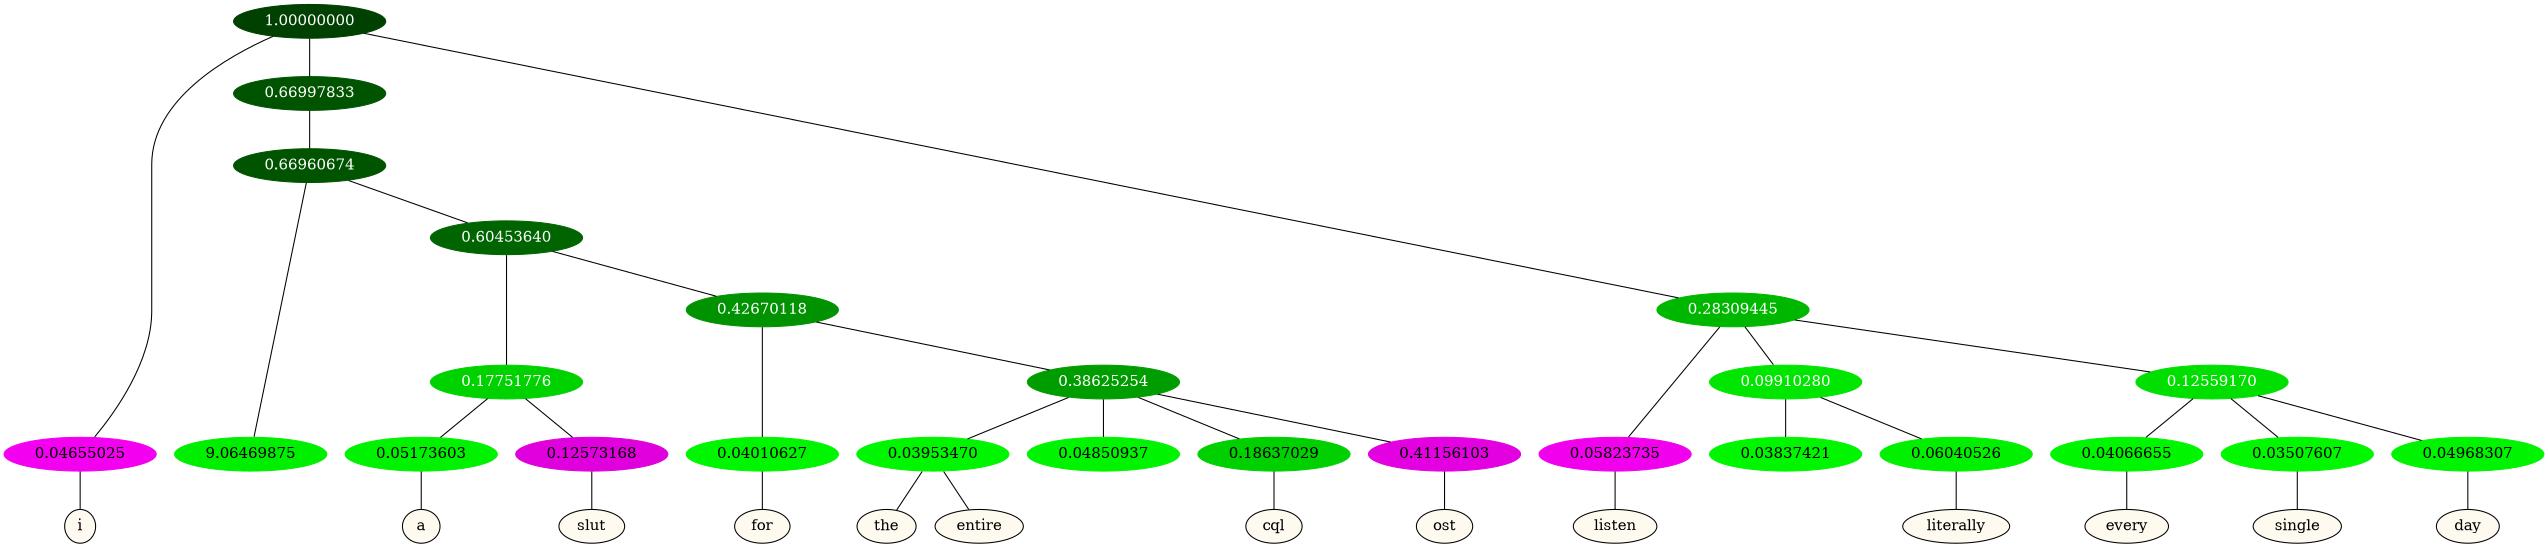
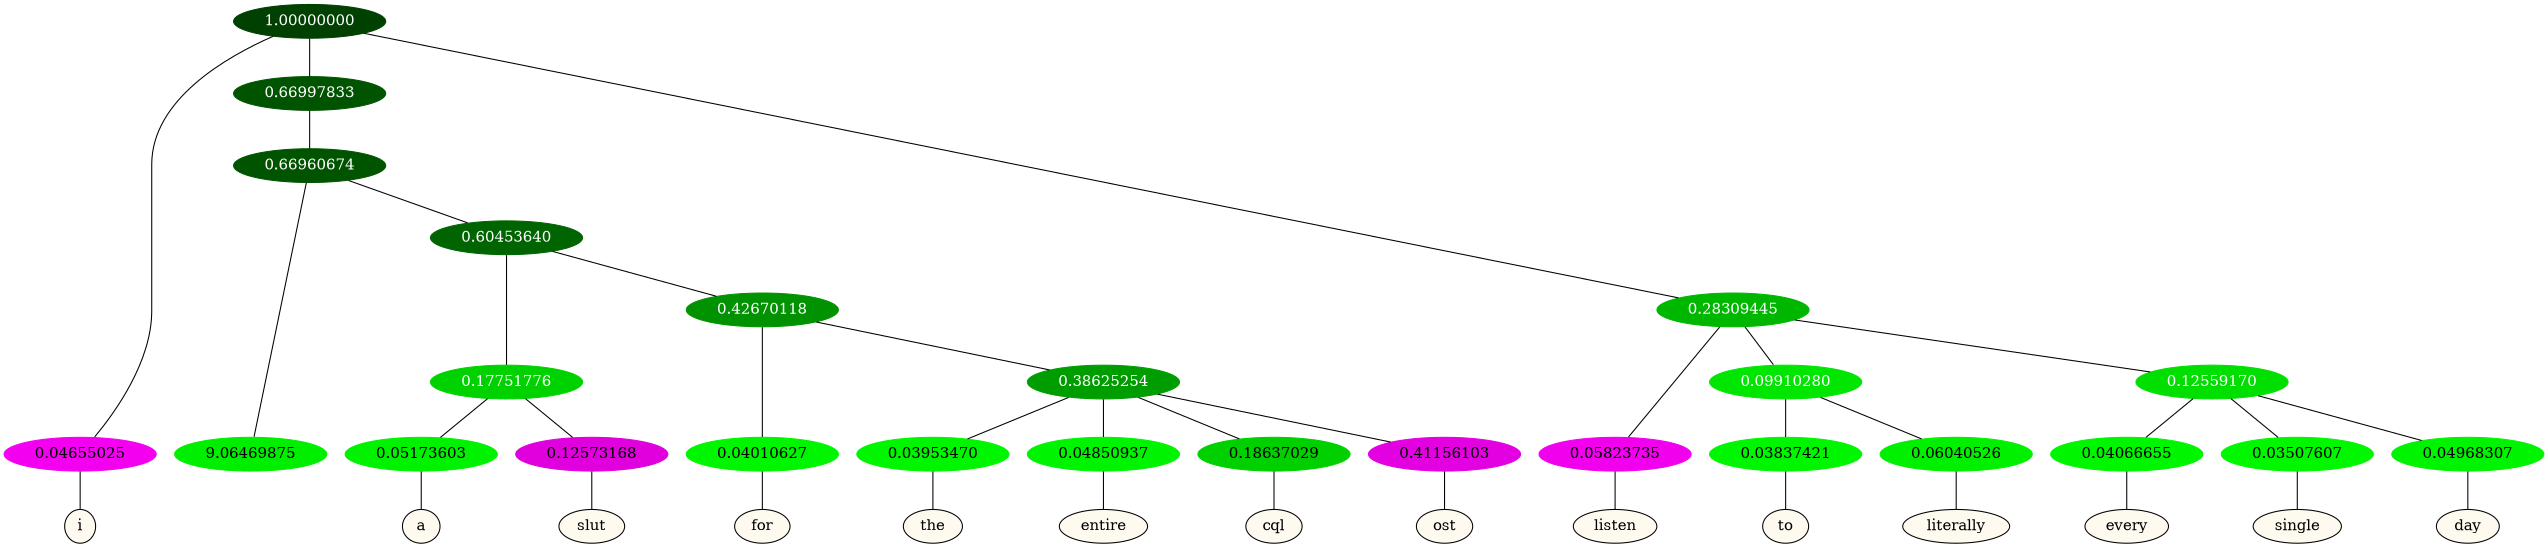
(956, 491) -> (1103, 490)
none -> (1786, 526)
